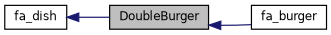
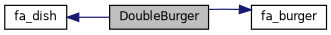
(236, 25) -> (224, 9)
